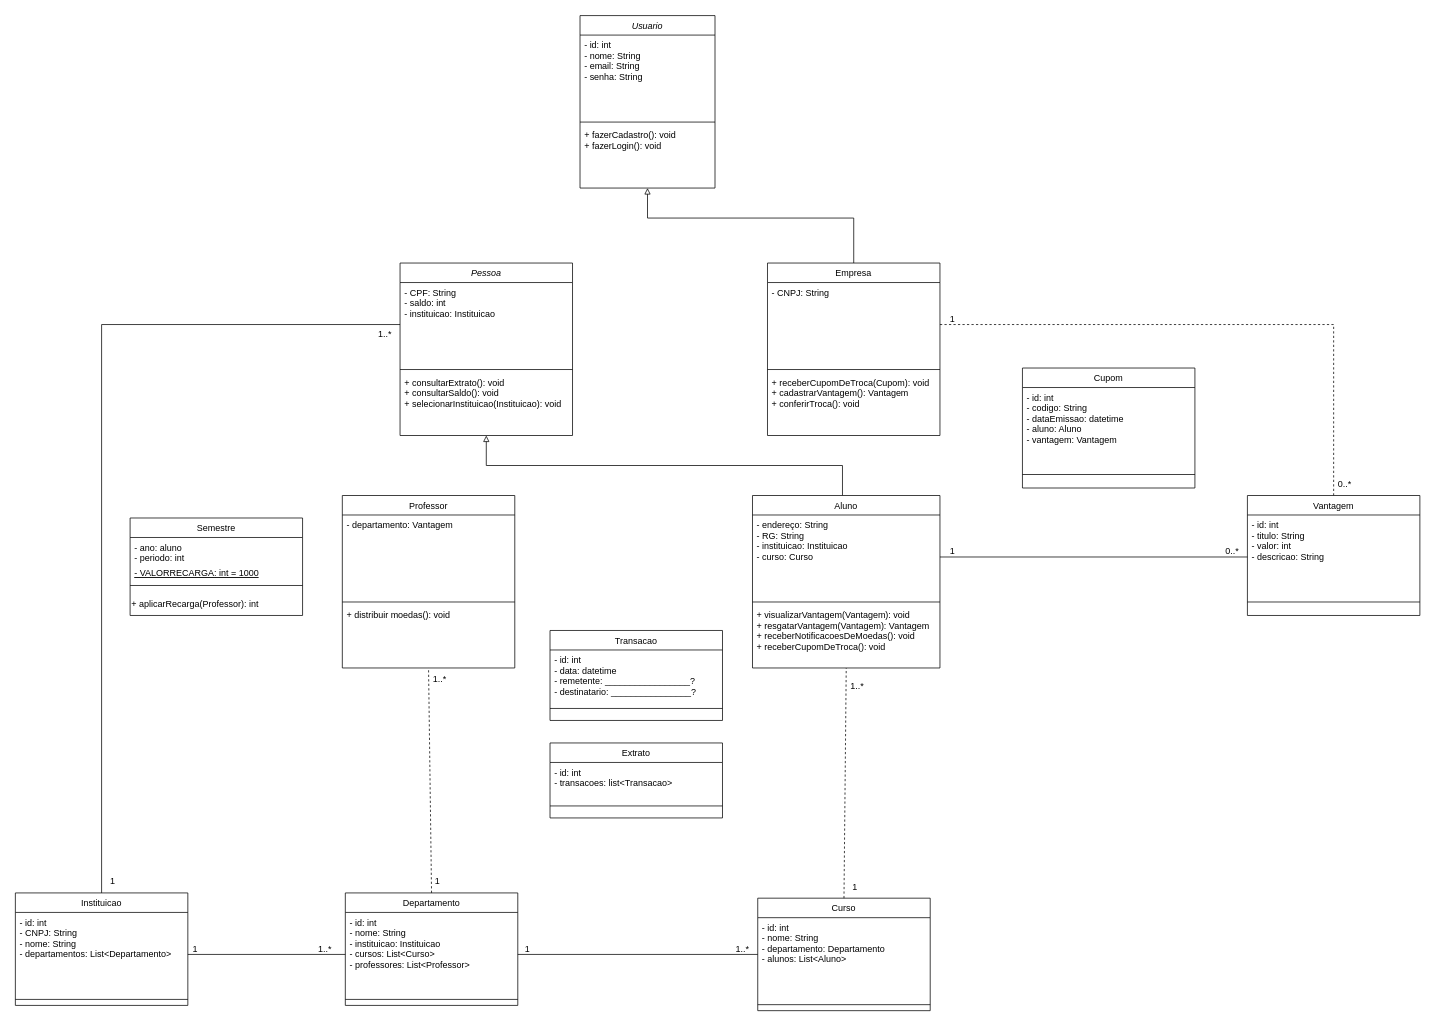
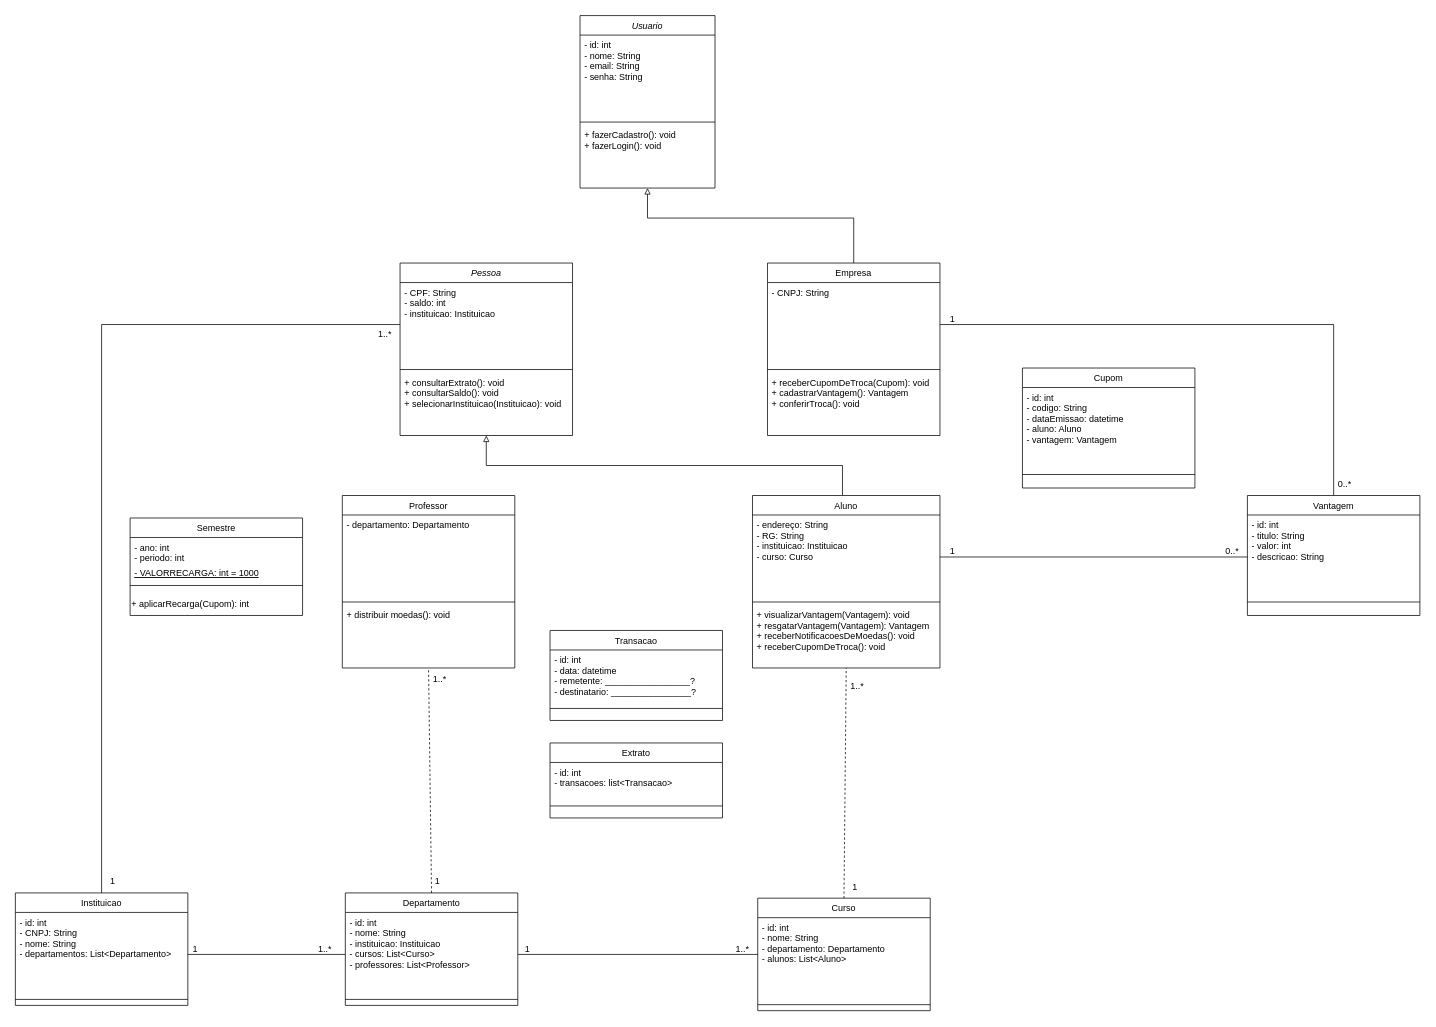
(1224, 324) -> (1224, 324)
(403, 525) -> (414, 525)
(160, 548) -> (155, 548)
(205, 604) -> (195, 604)
